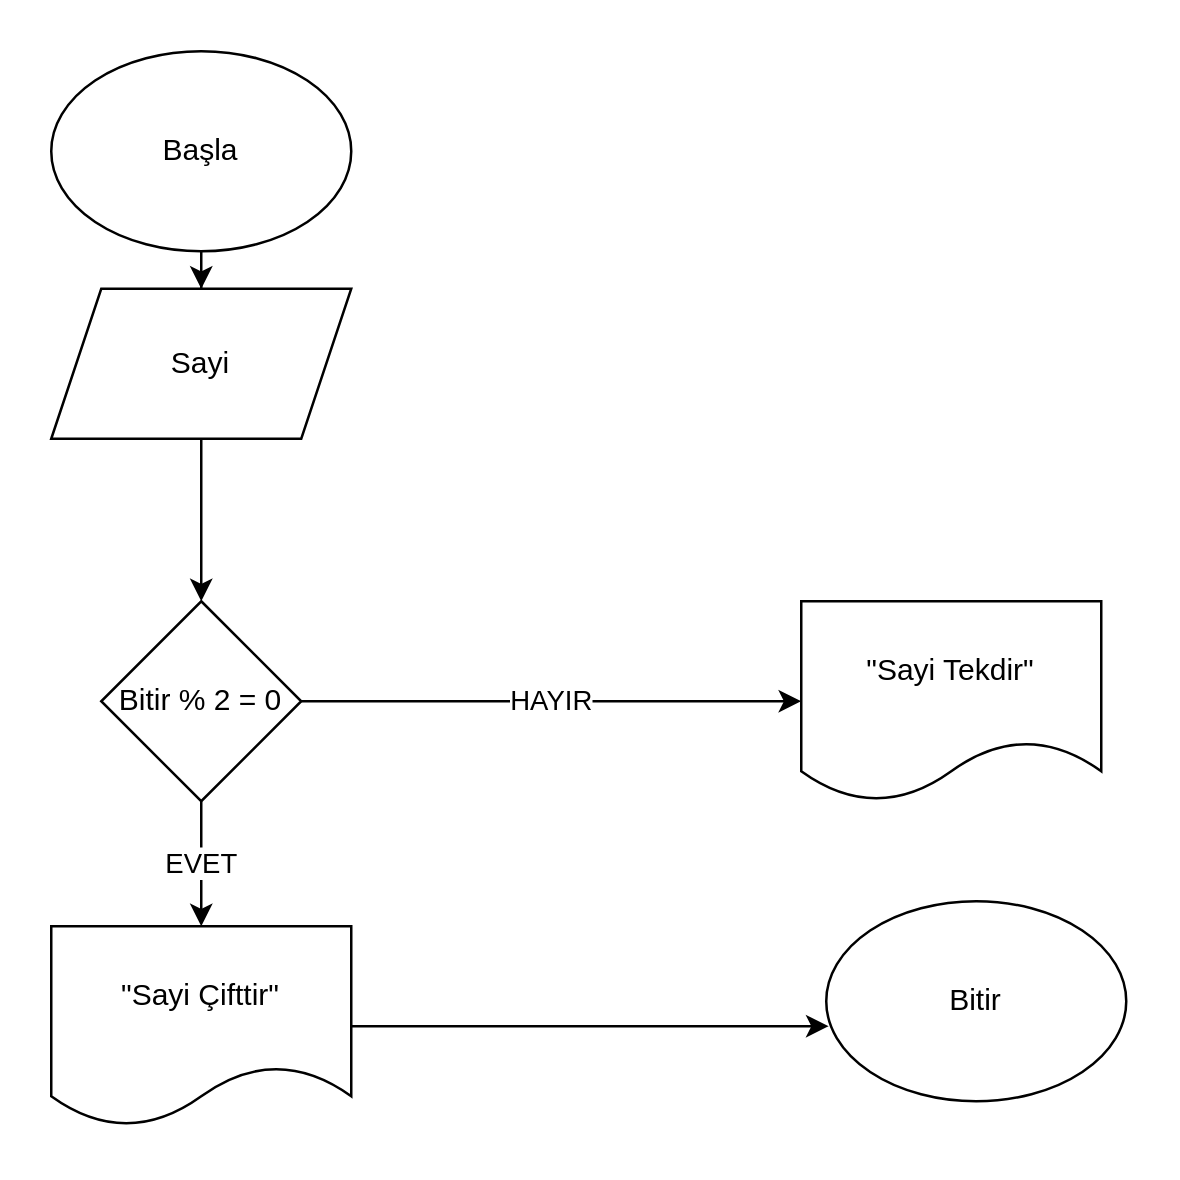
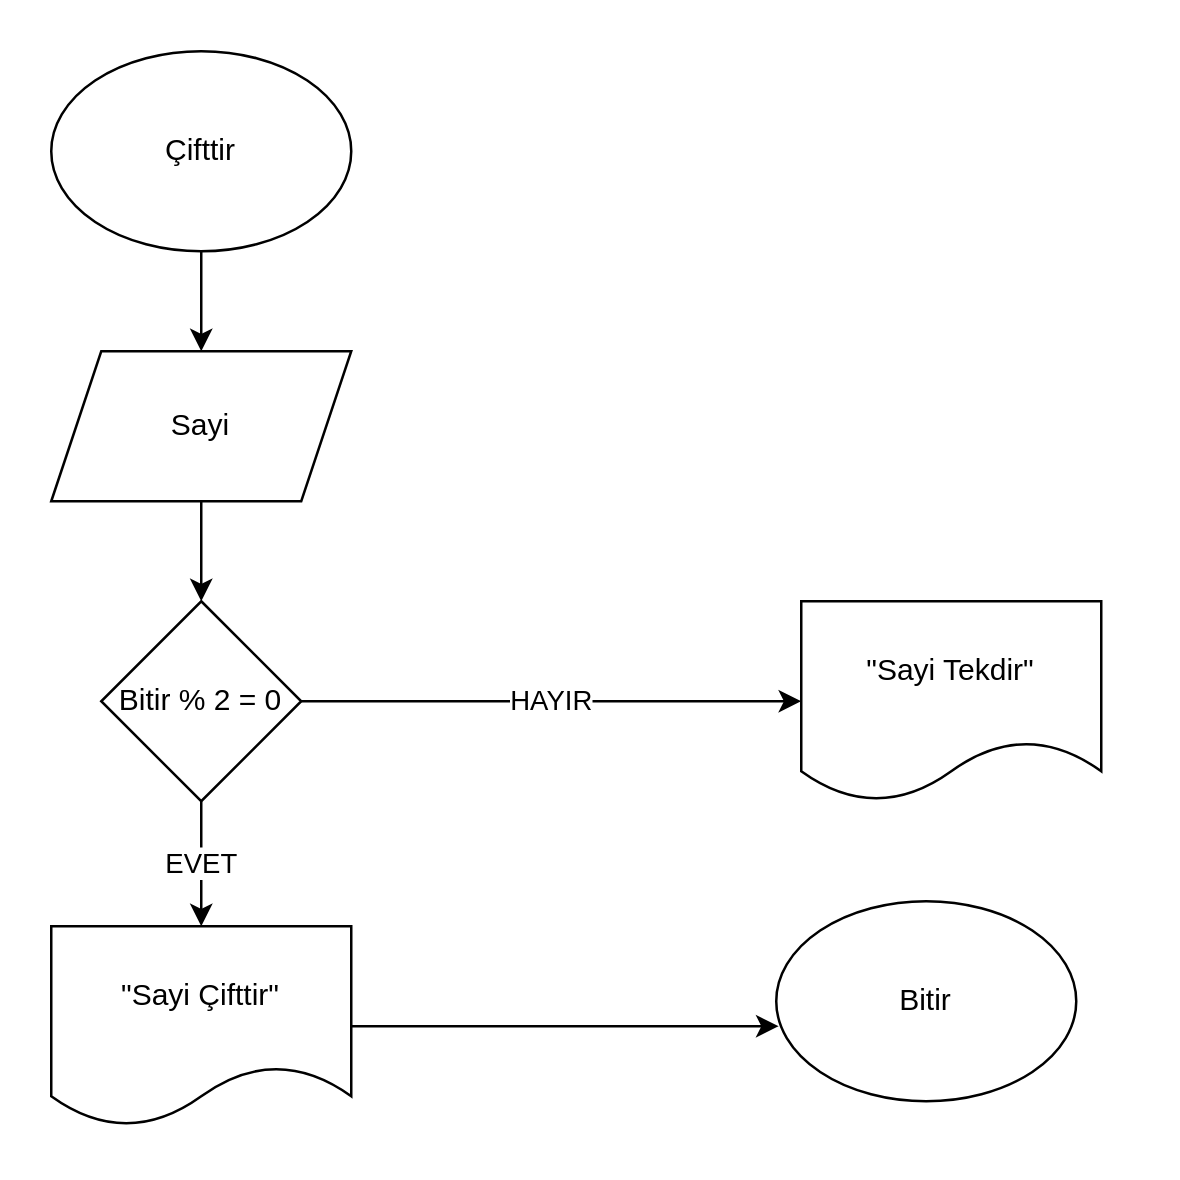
(201, 151) -> (201, 151)
(201, 364) -> (201, 426)
(976, 1001) -> (926, 1001)
